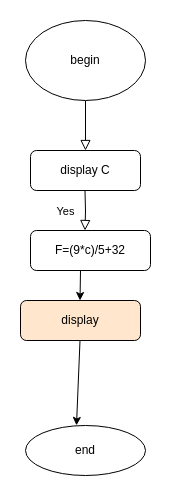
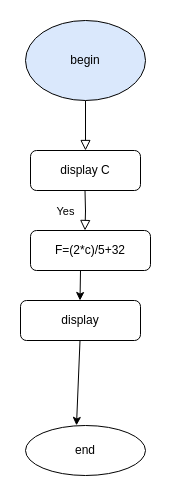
(86, 61) -> (86, 61)
(91, 251) -> (91, 251)
(81, 321) -> (81, 321)
